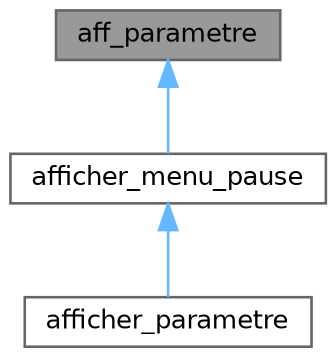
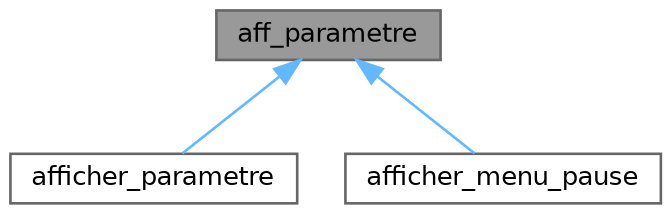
(168, 264) -> (231, 115)
